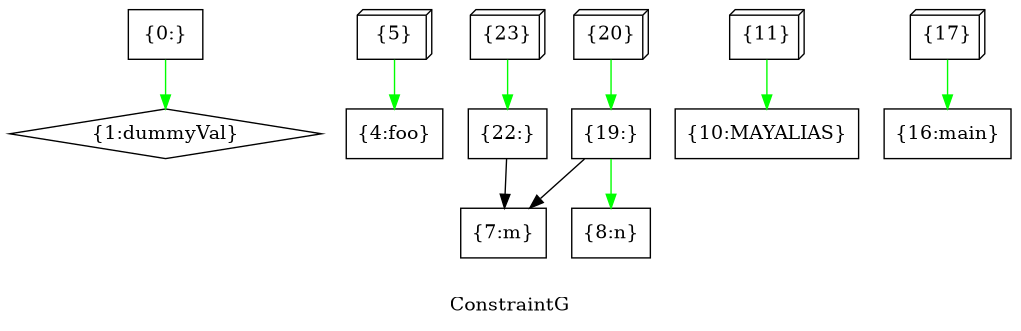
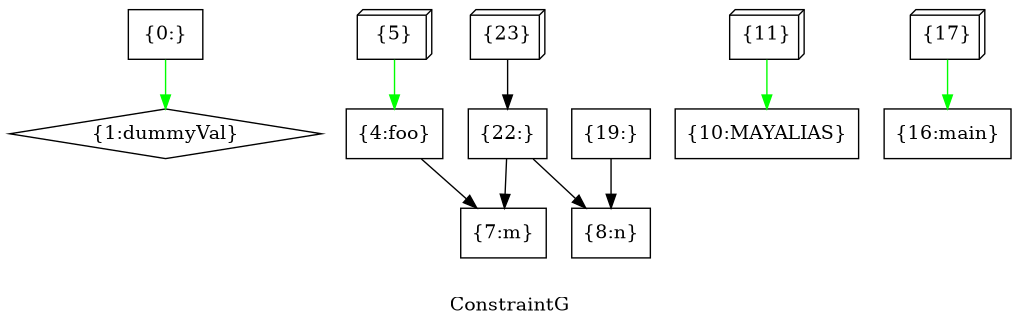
(611, 34) -> none
(508, 77) -> (508, 77)
(611, 177) -> (611, 177)
none -> (554, 179)
(562, 179) -> (444, 179)
